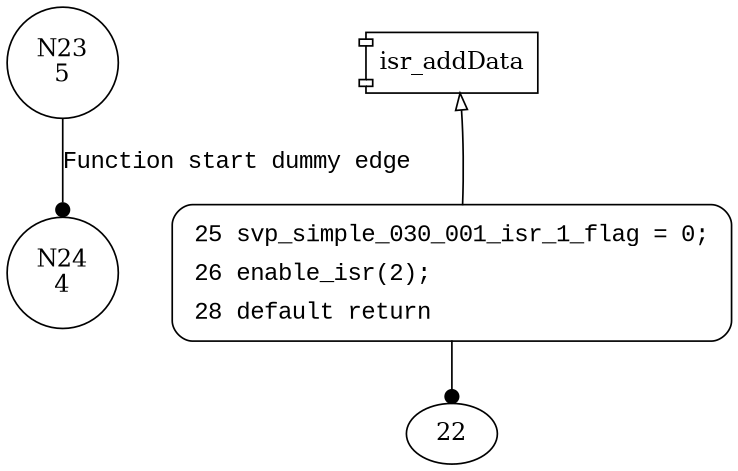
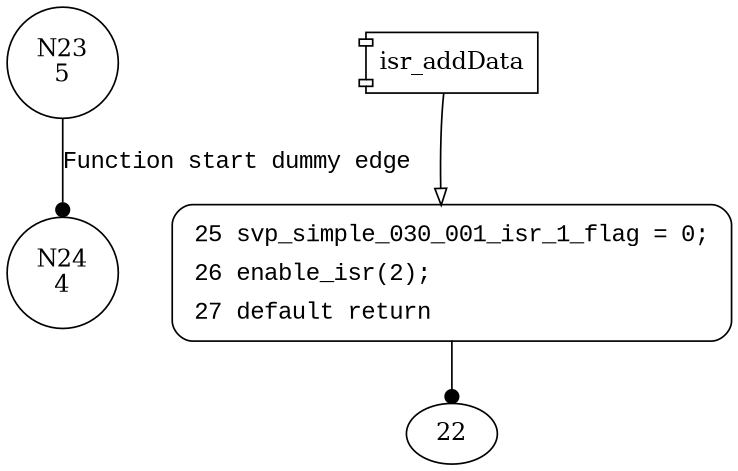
(463, 158) -> (441, 141)
(208, 312) -> (208, 312)
